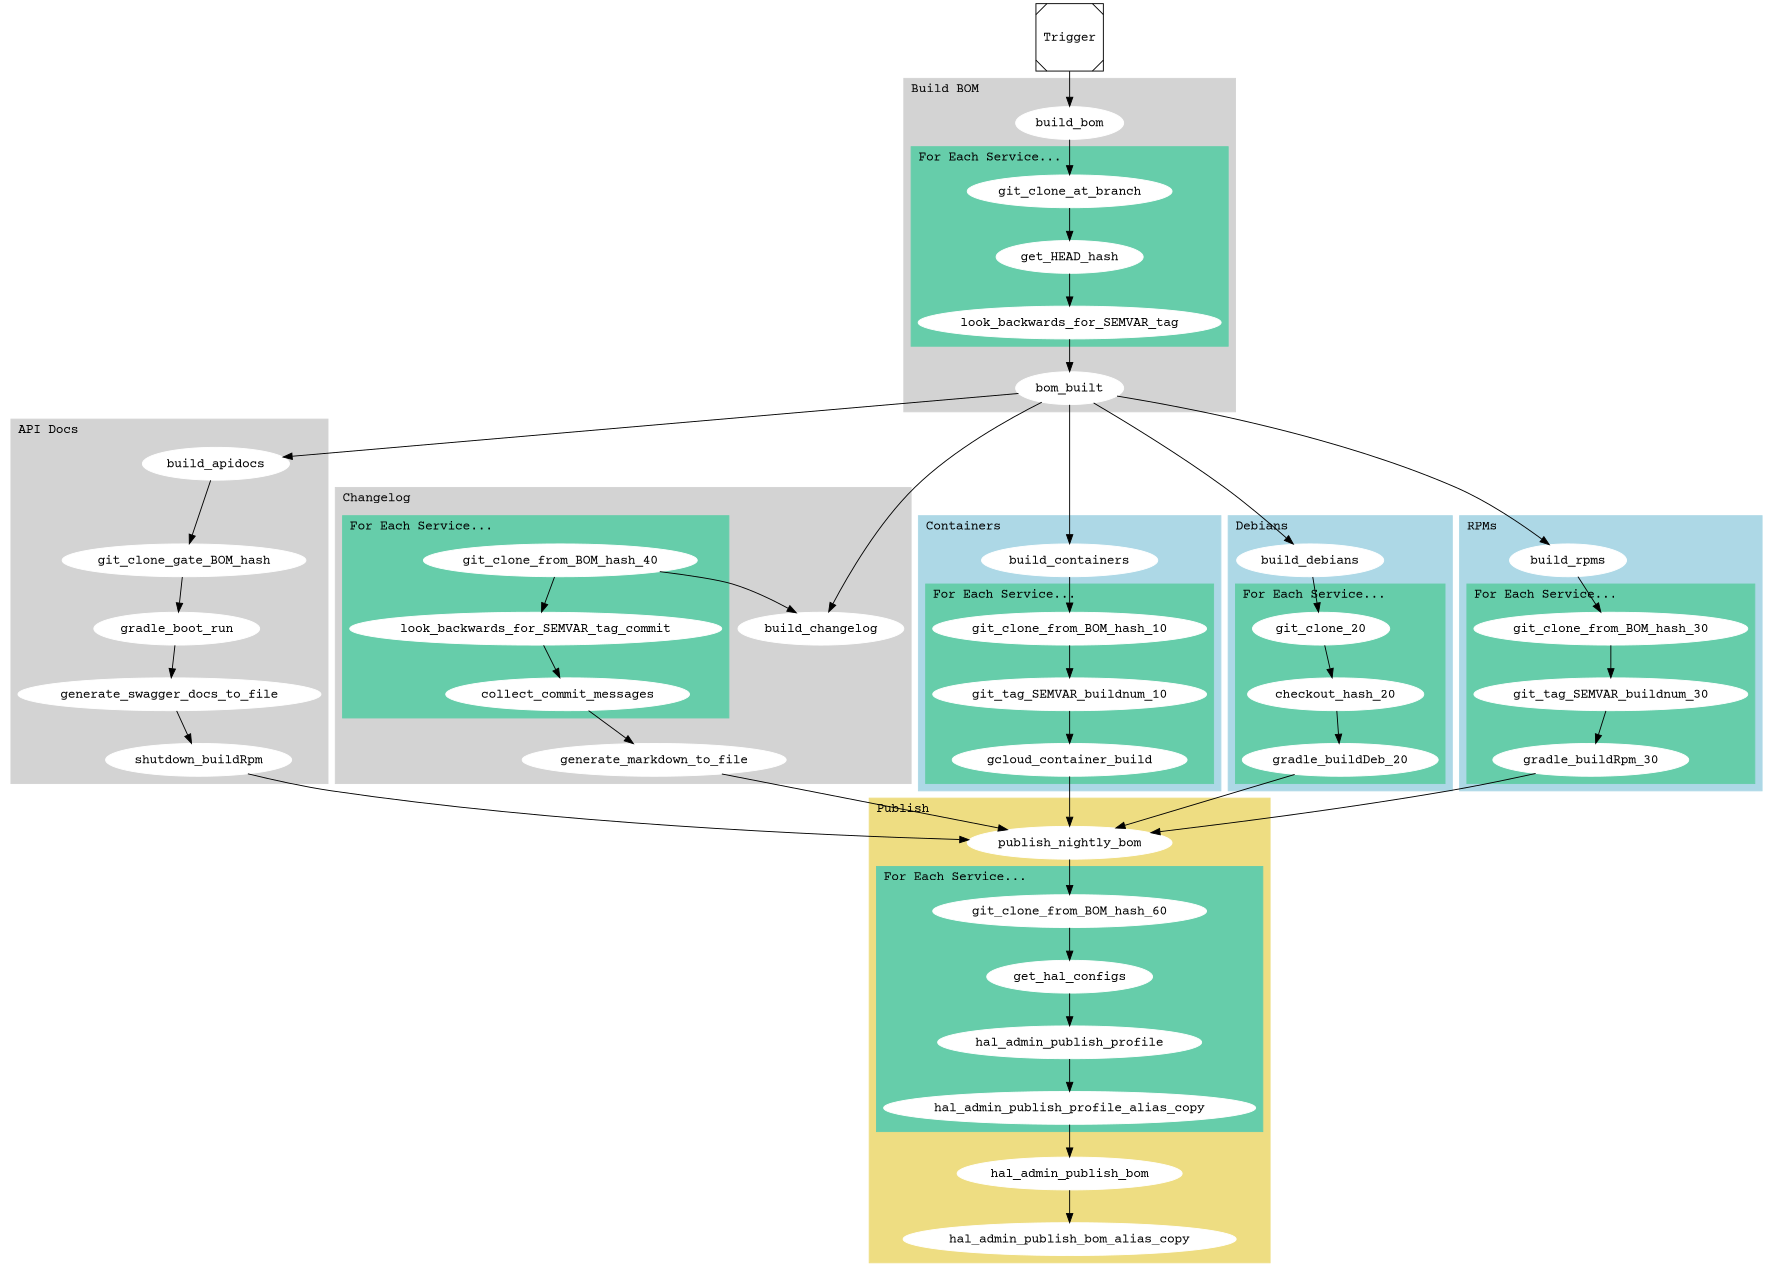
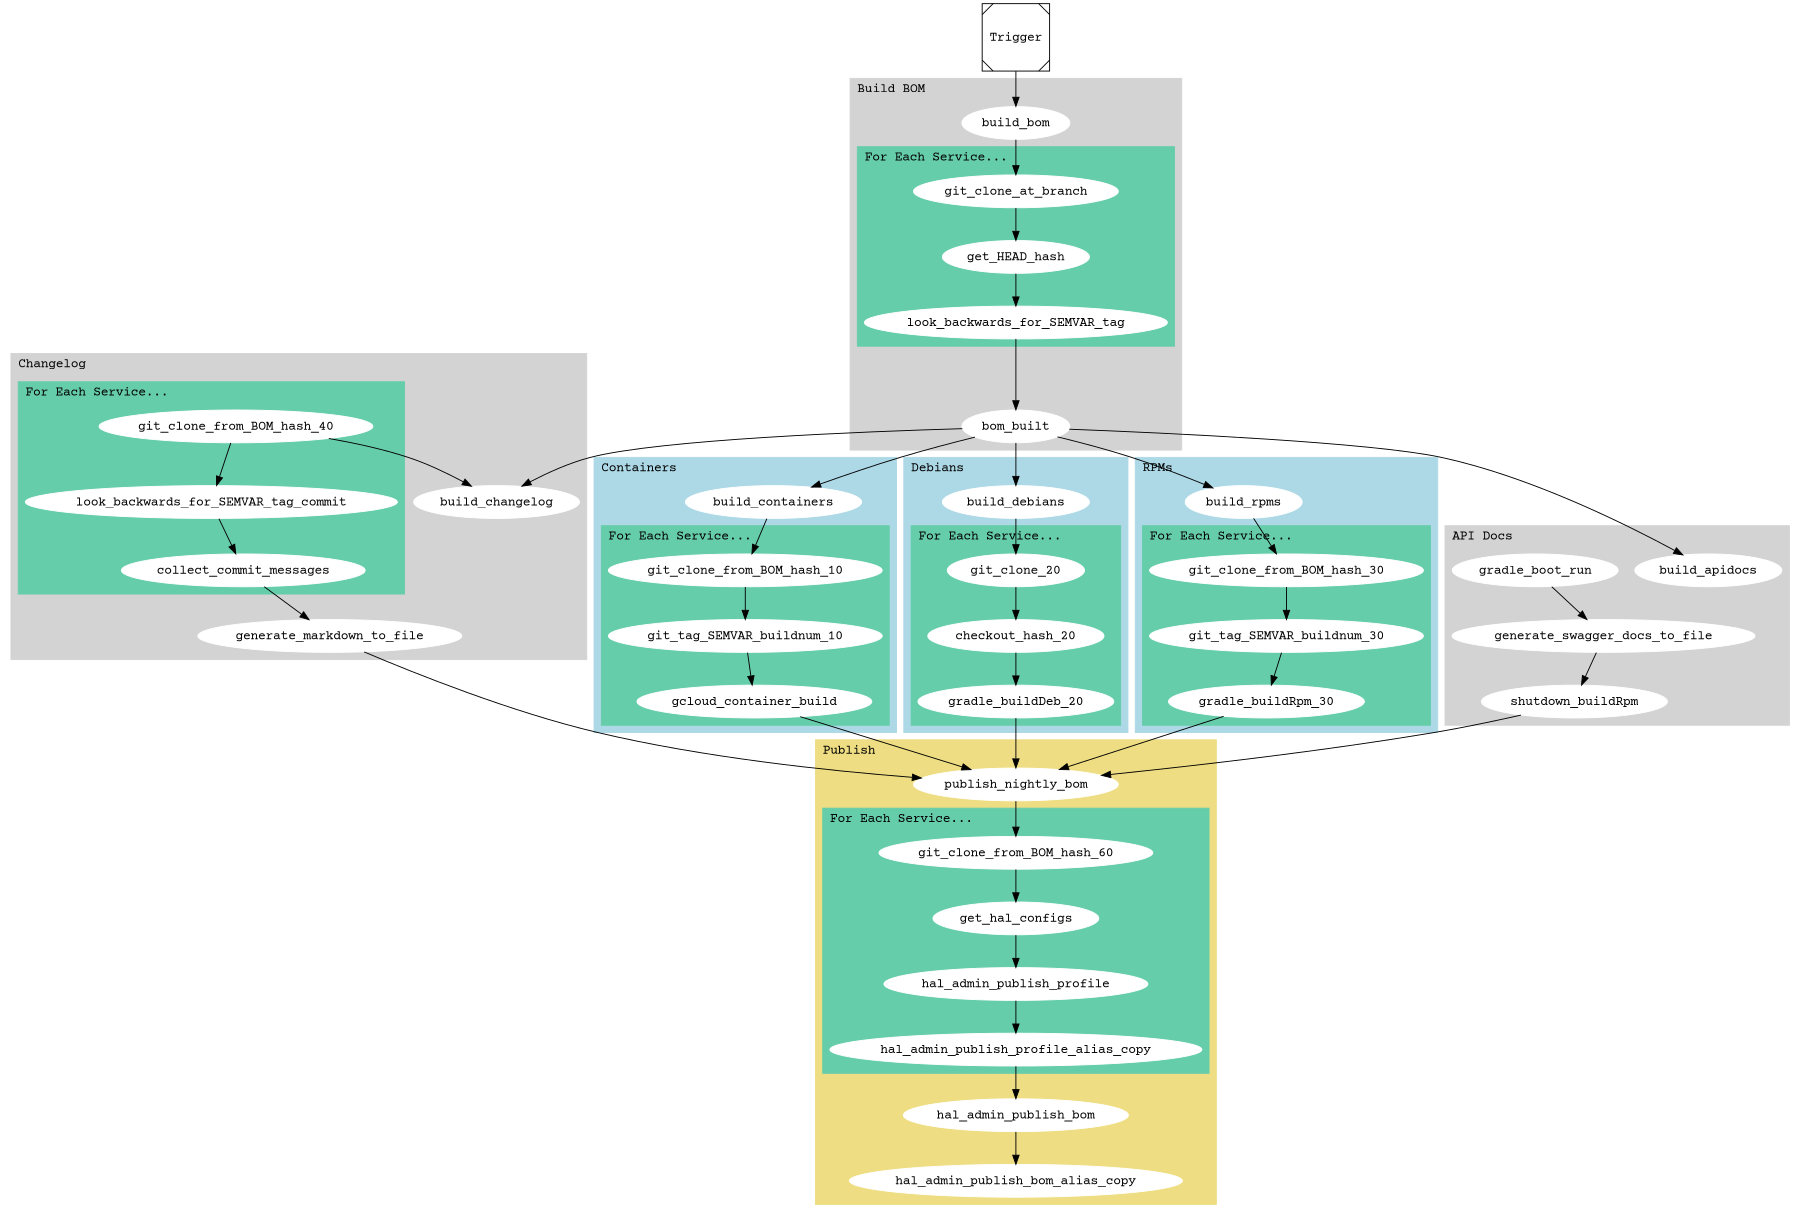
(184, 560) -> none
